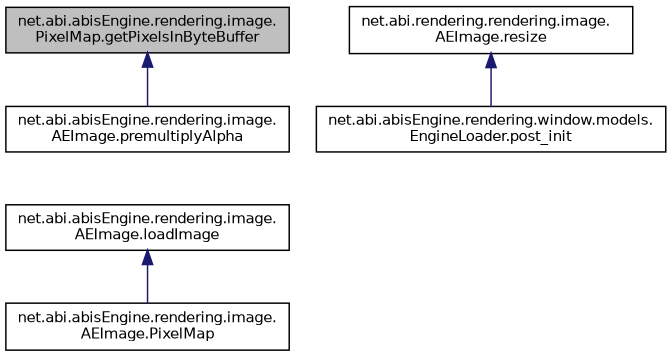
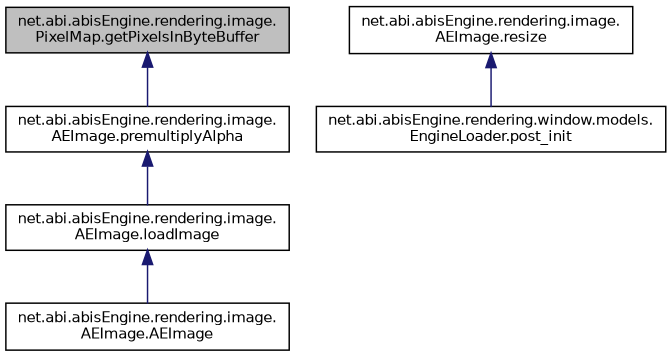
(491, 30) -> (491, 30)
none -> (148, 186)
(148, 327) -> (148, 327)
